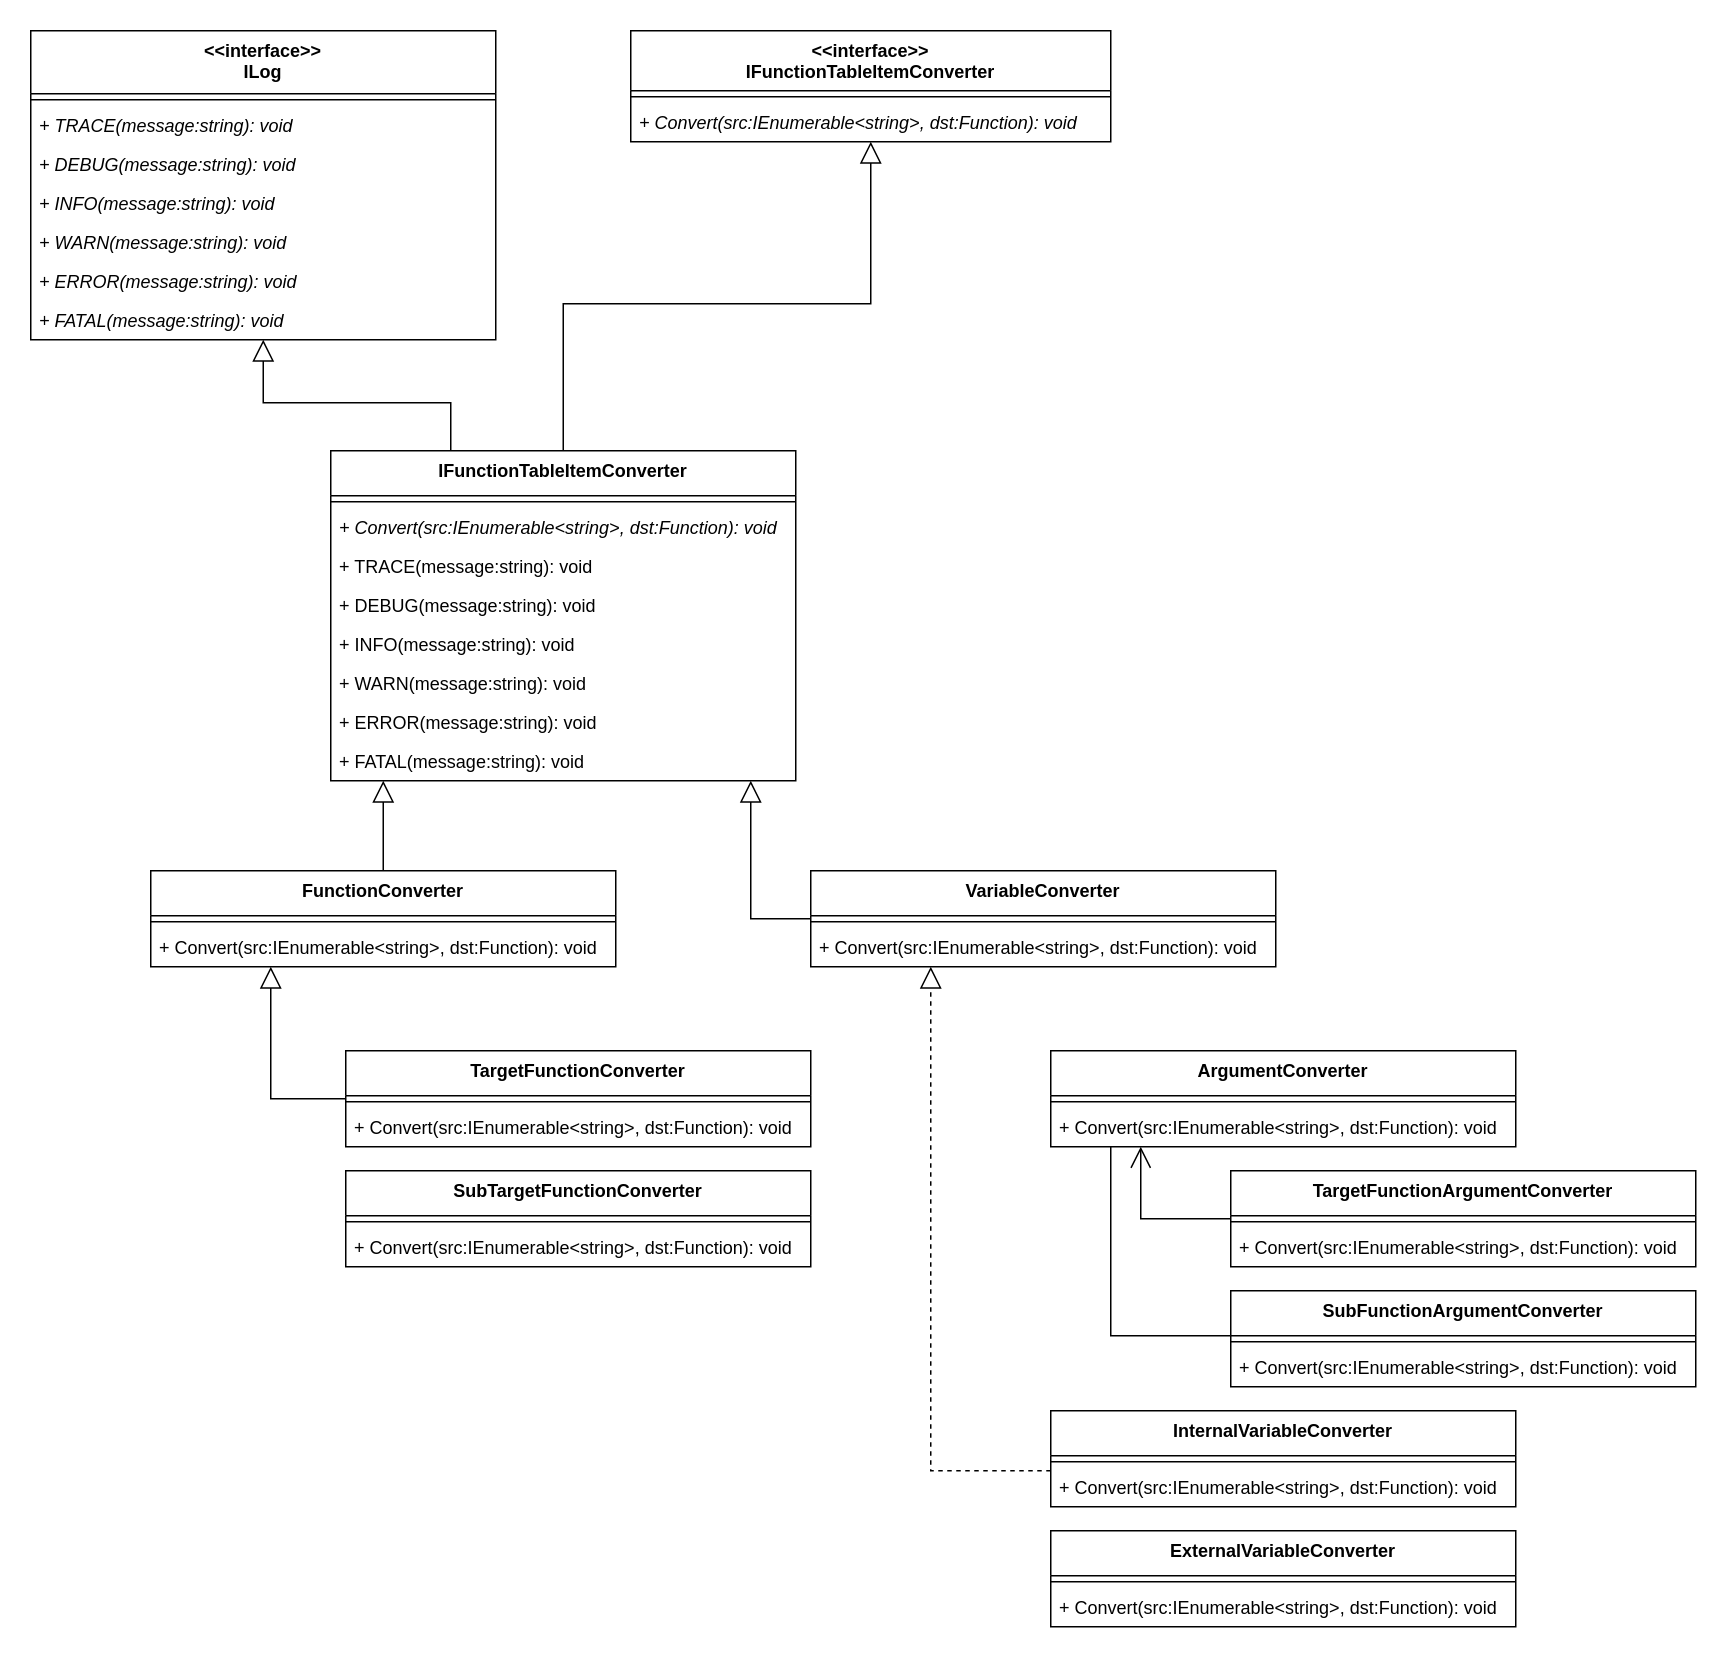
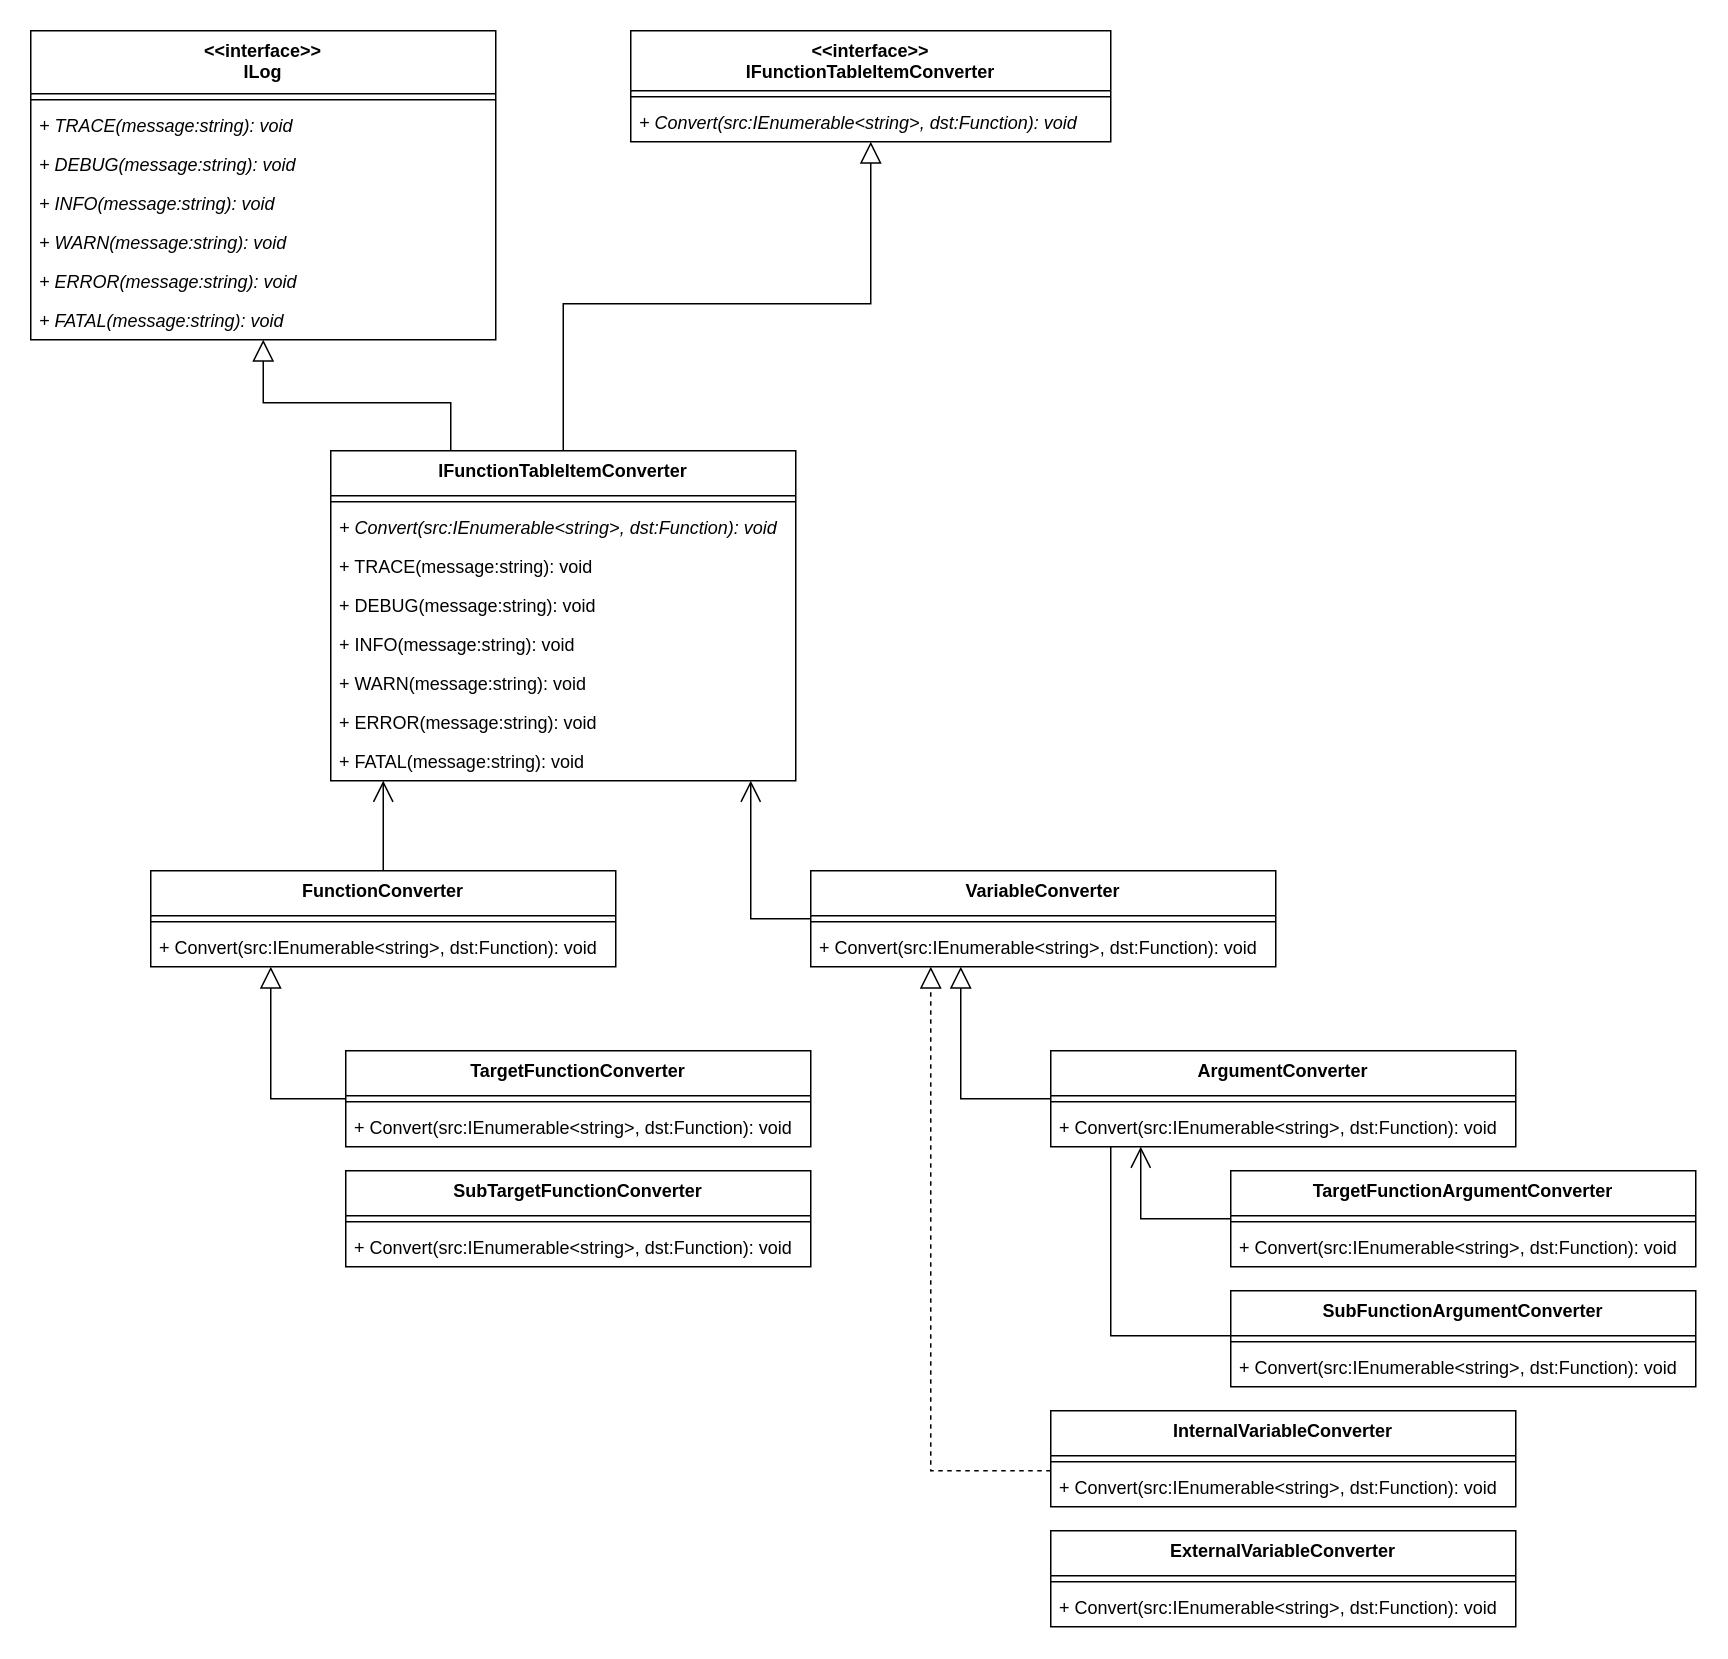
(383, 803) -> (383, 794)
(751, 803) -> (751, 794)
none -> (961, 1088)
